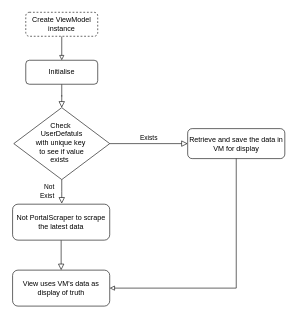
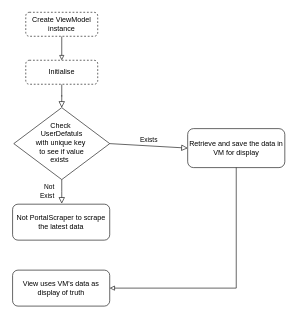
(62, 72) -> (62, 72)
(236, 144) -> (236, 148)
(61, 252) -> none
